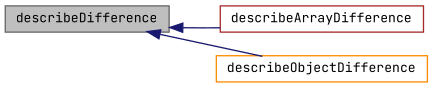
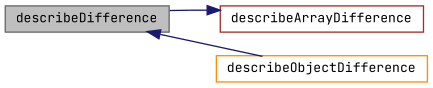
(202, 28) -> (188, 10)
